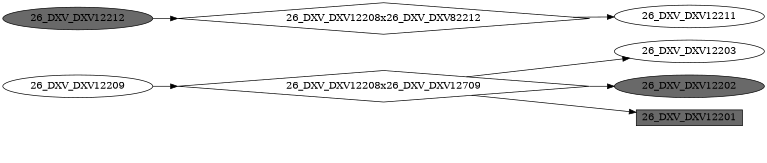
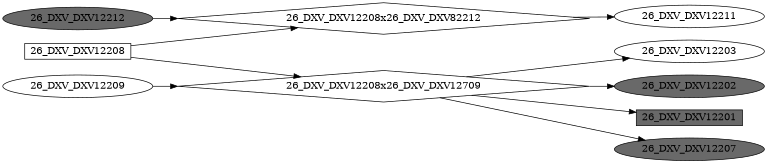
none -> (78, 51)
none -> (689, 149)
